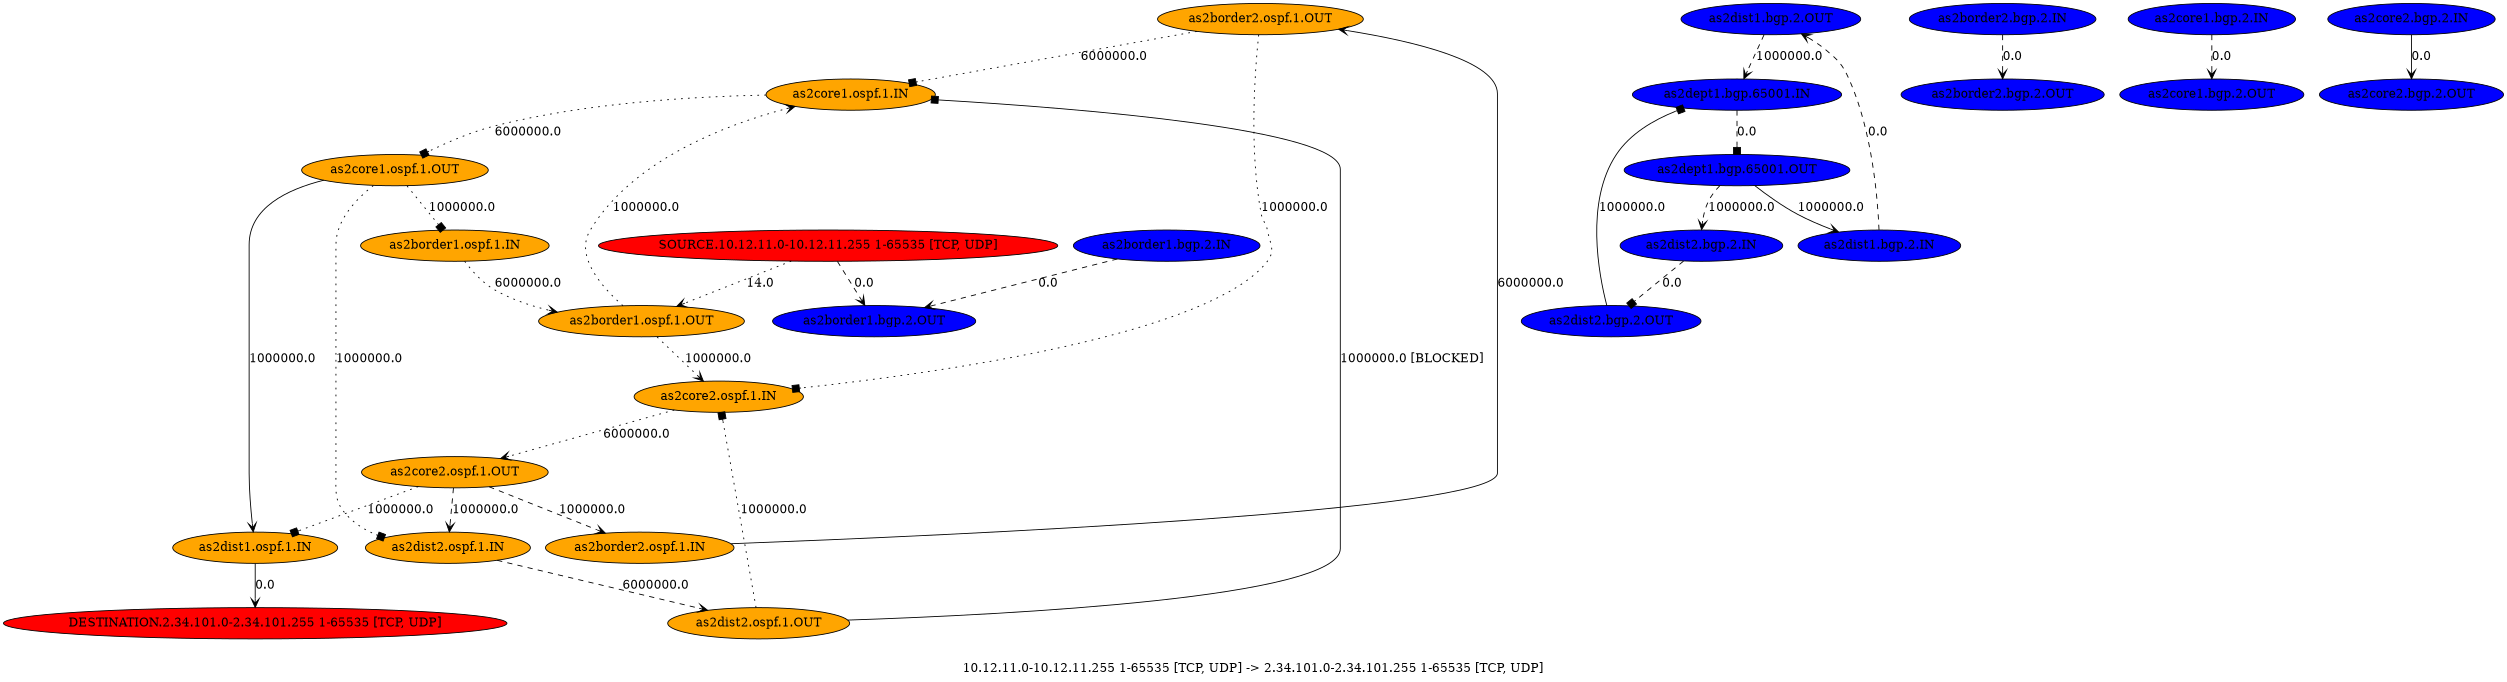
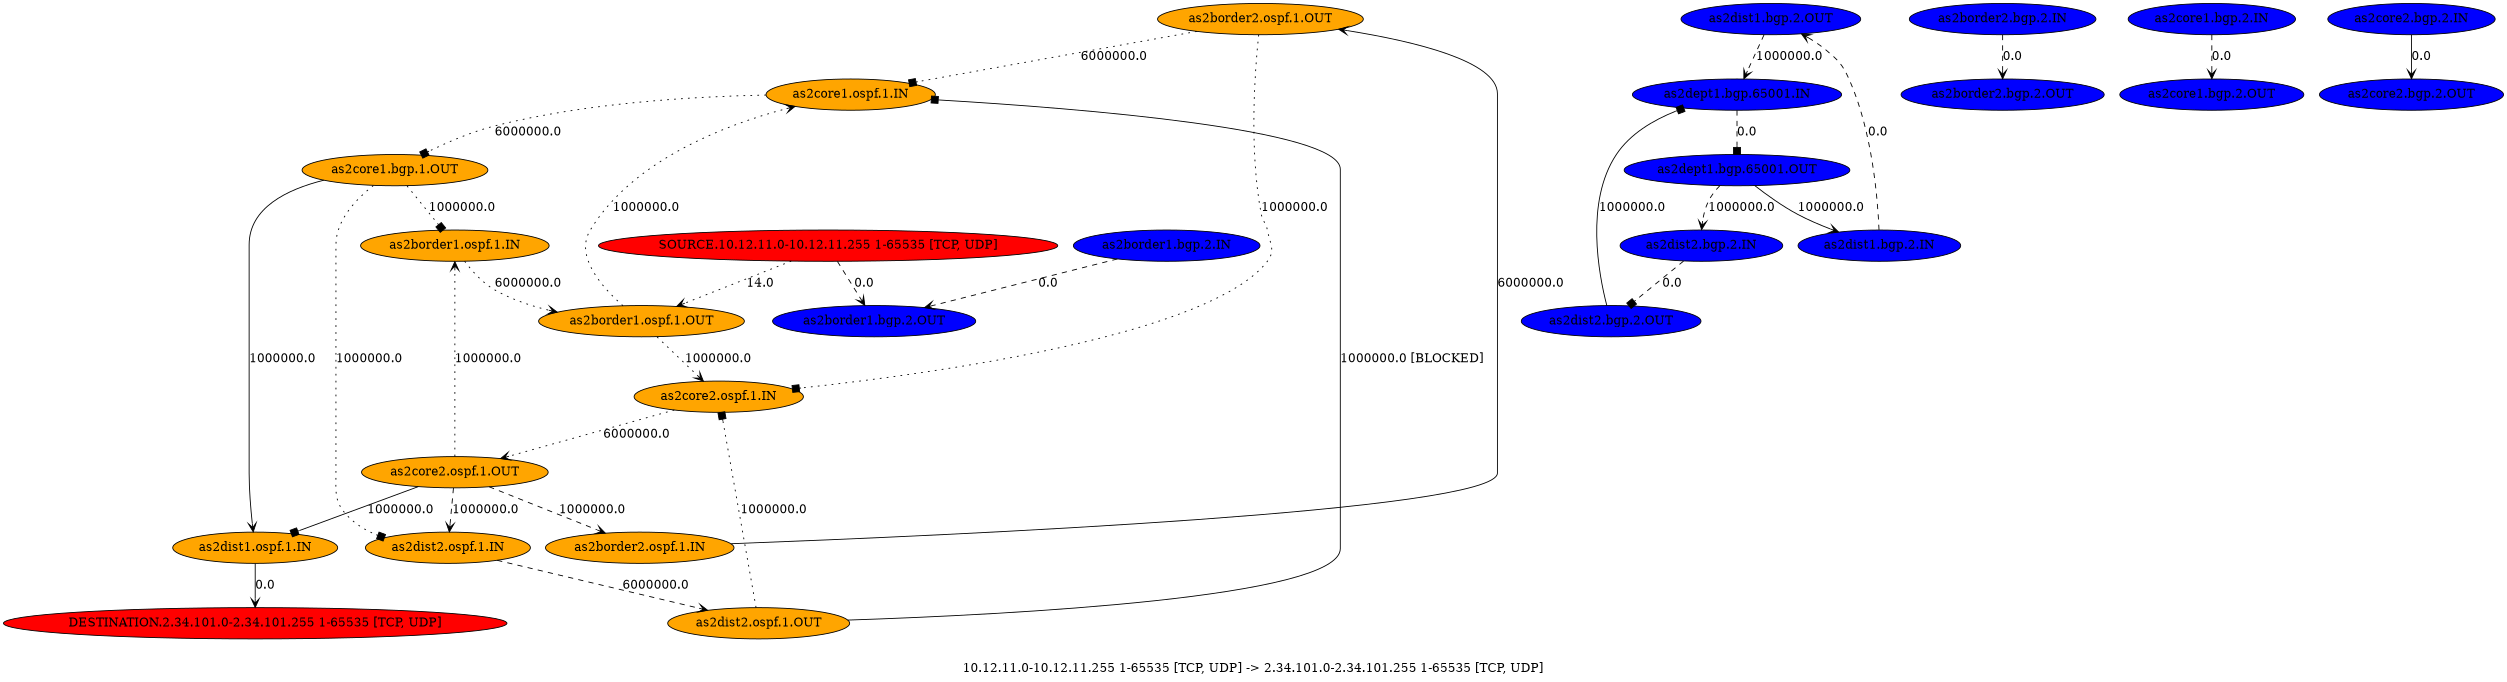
(395, 170) -> (395, 170)
none -> (455, 363)
(359, 509) -> (359, 509)
